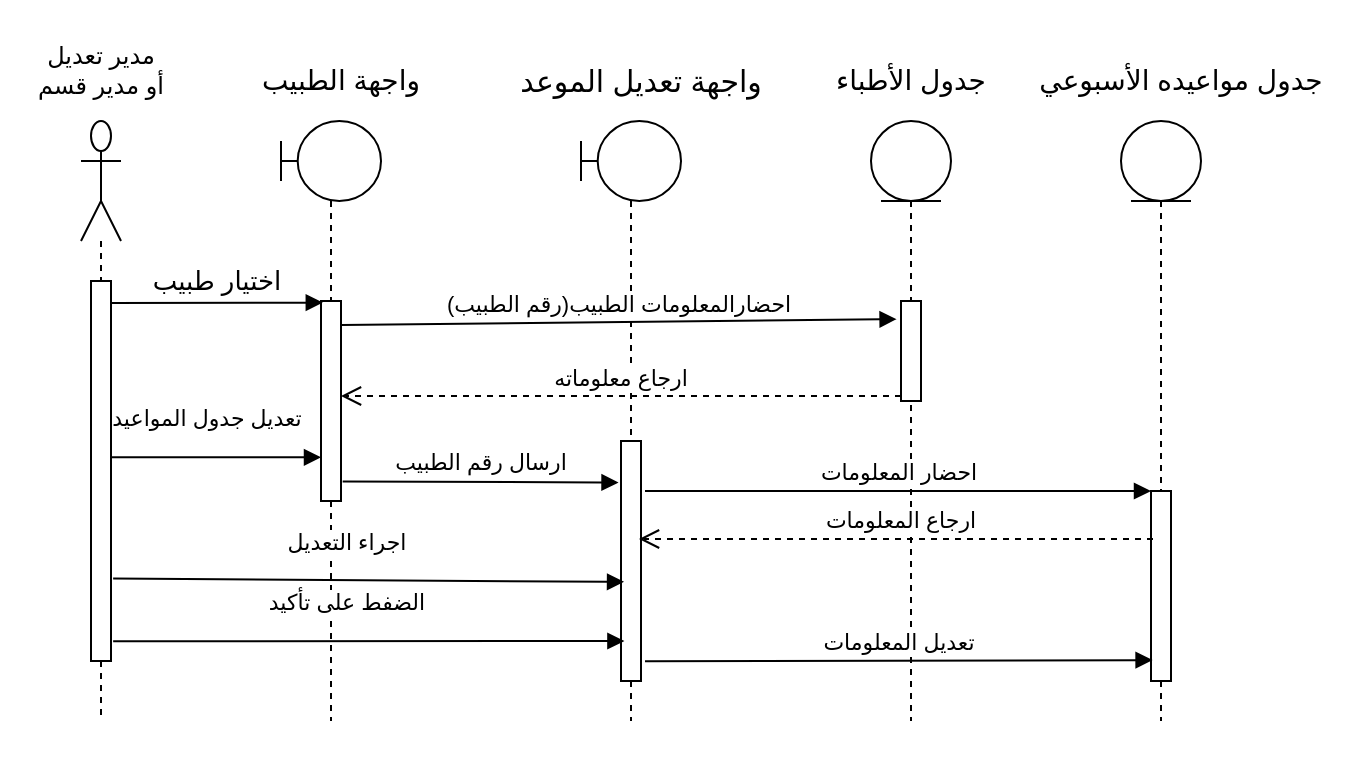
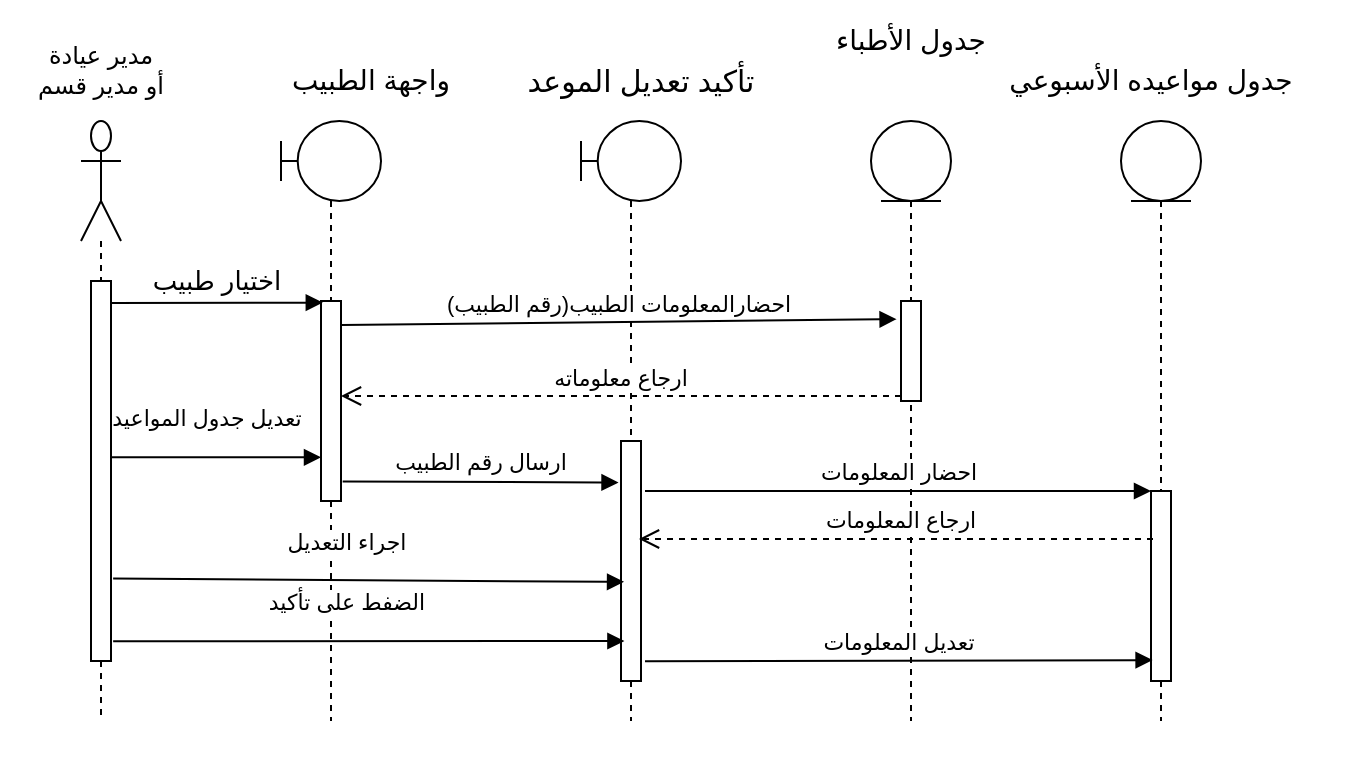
(102, 71) -> (102, 71)
(341, 81) -> (371, 81)
(642, 81) -> (642, 81)
(911, 81) -> (911, 41)
(1181, 81) -> (1151, 81)
